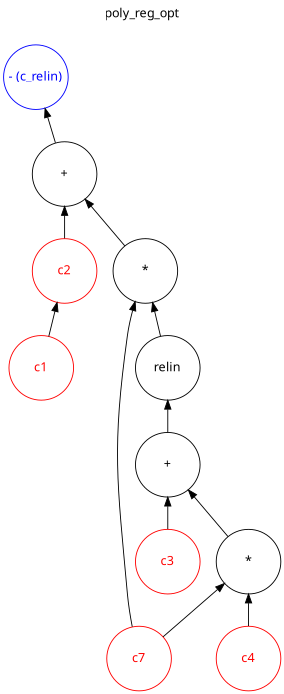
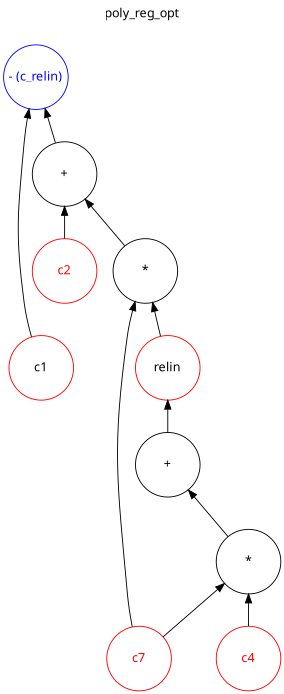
(52, 324) -> (18, 228)
(41, 368) -> (41, 368)
(168, 368) -> (168, 368)
(168, 562) -> none
